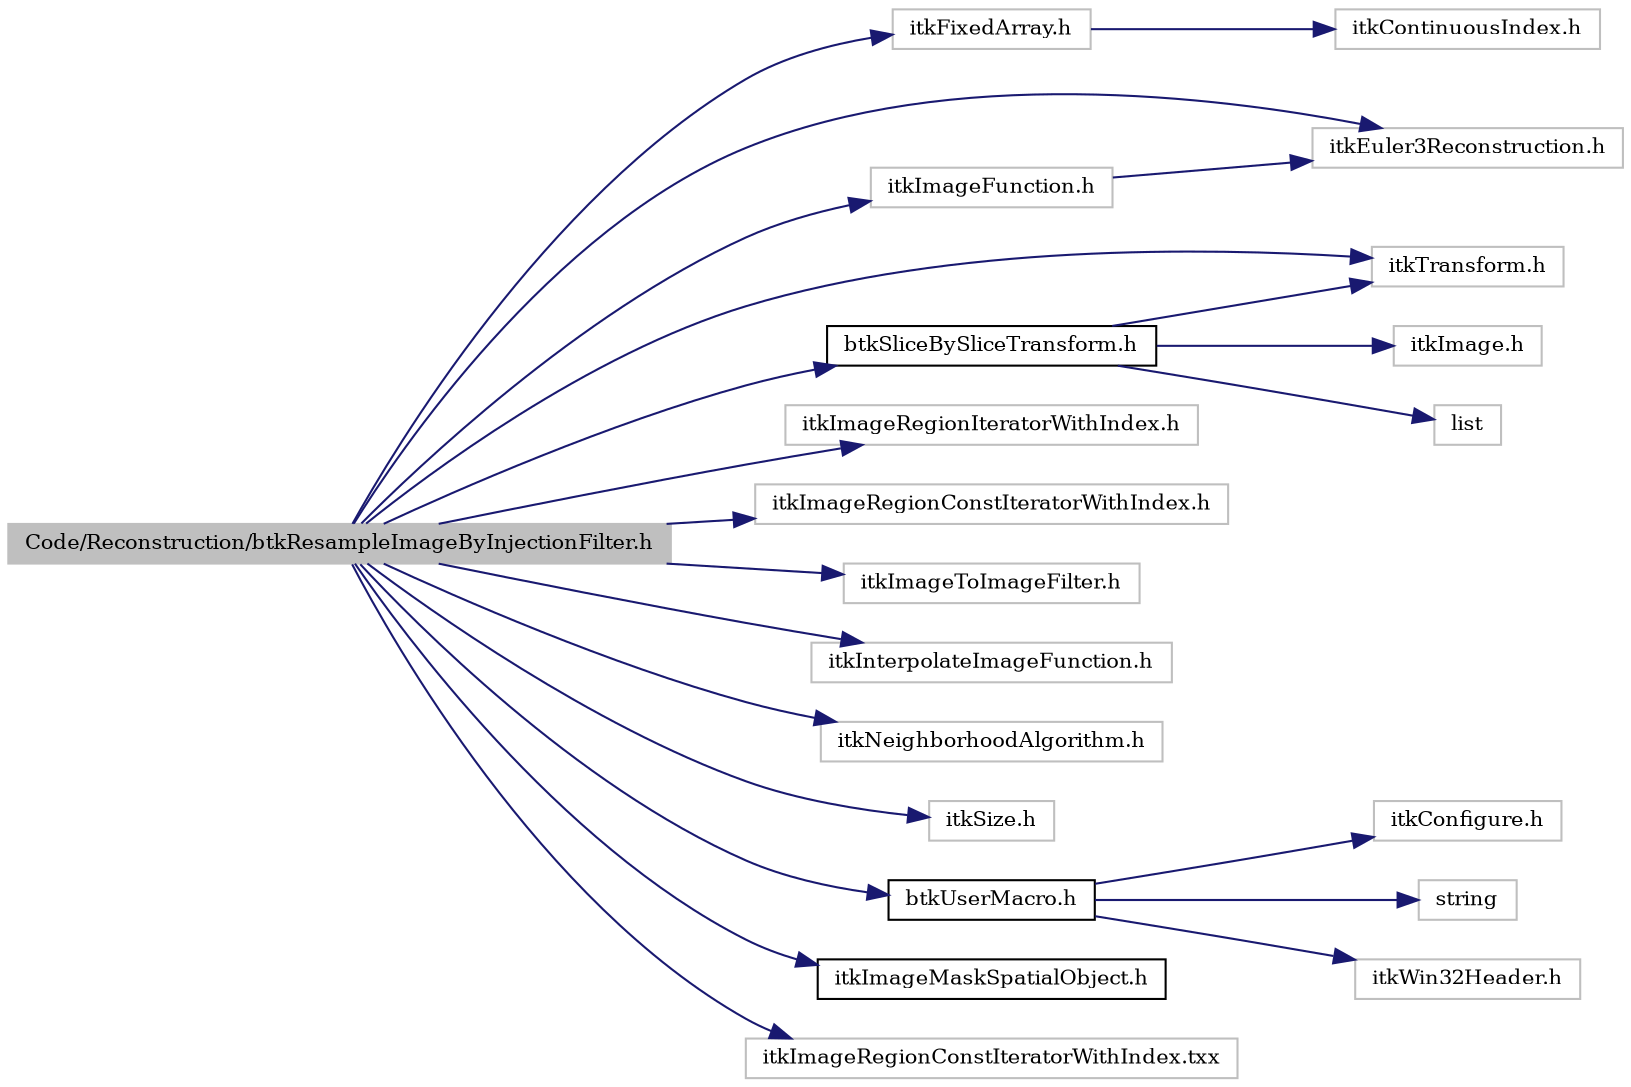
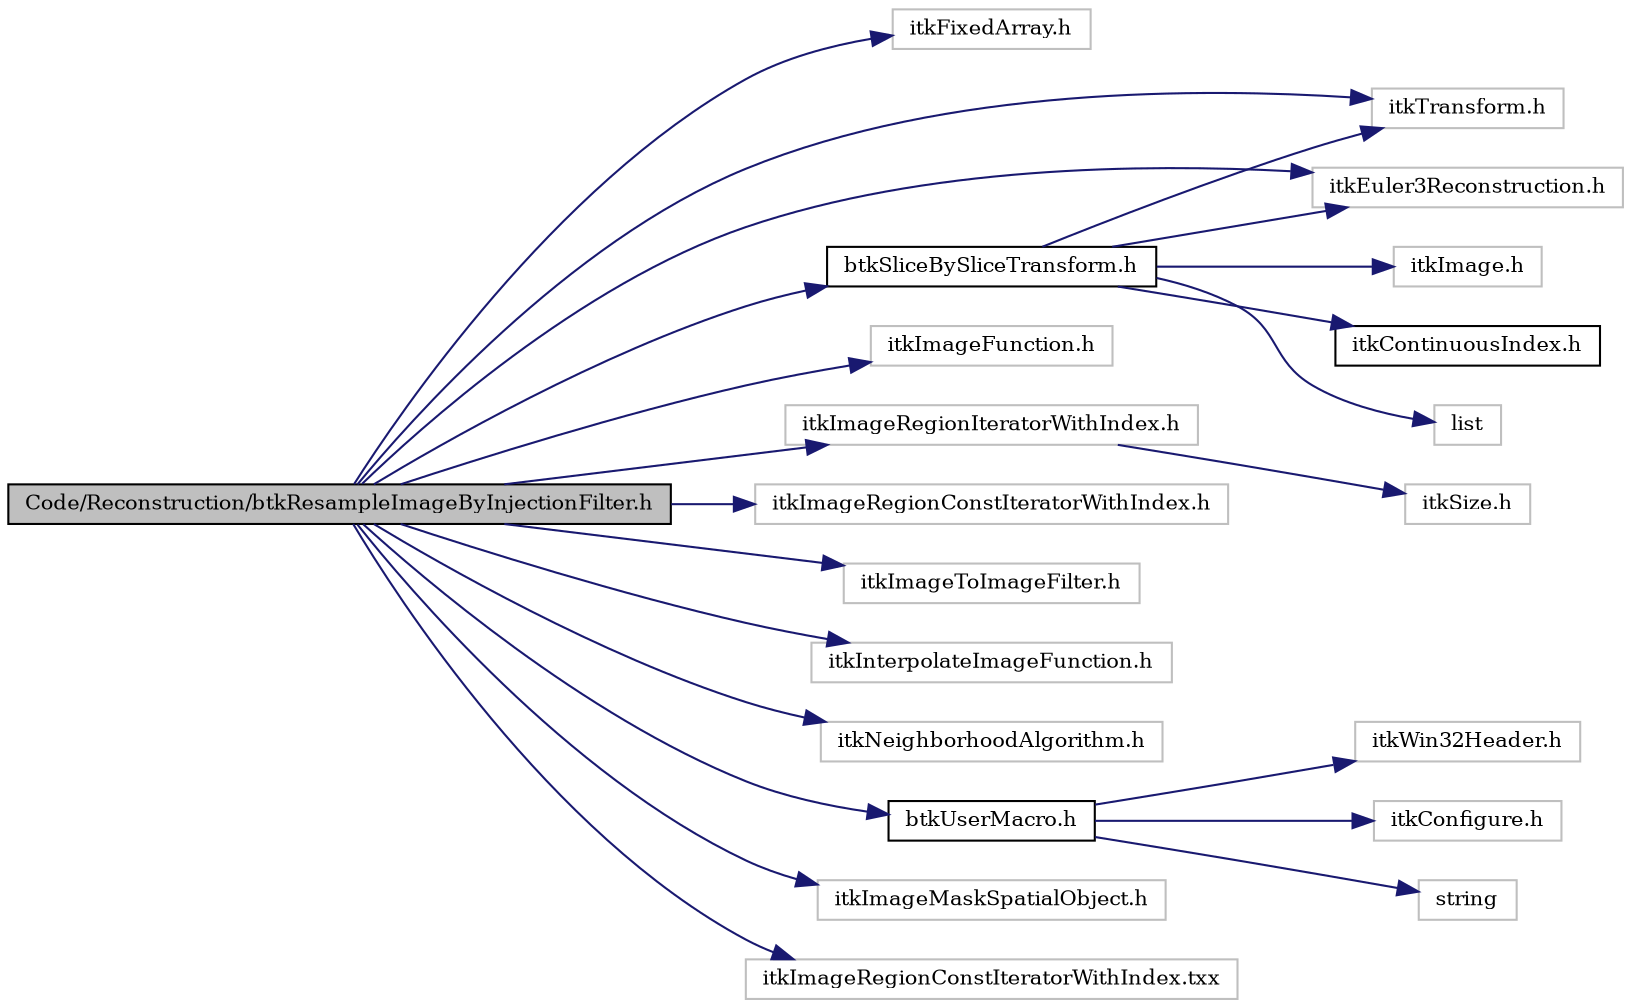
(1202, 29) -> (1267, 311)
(1468, 29) -> (1468, 346)
(1202, 170) -> (1219, 229)
(340, 544) -> (340, 504)
(622, 726) -> (1251, 467)
(992, 979) -> (992, 900)
